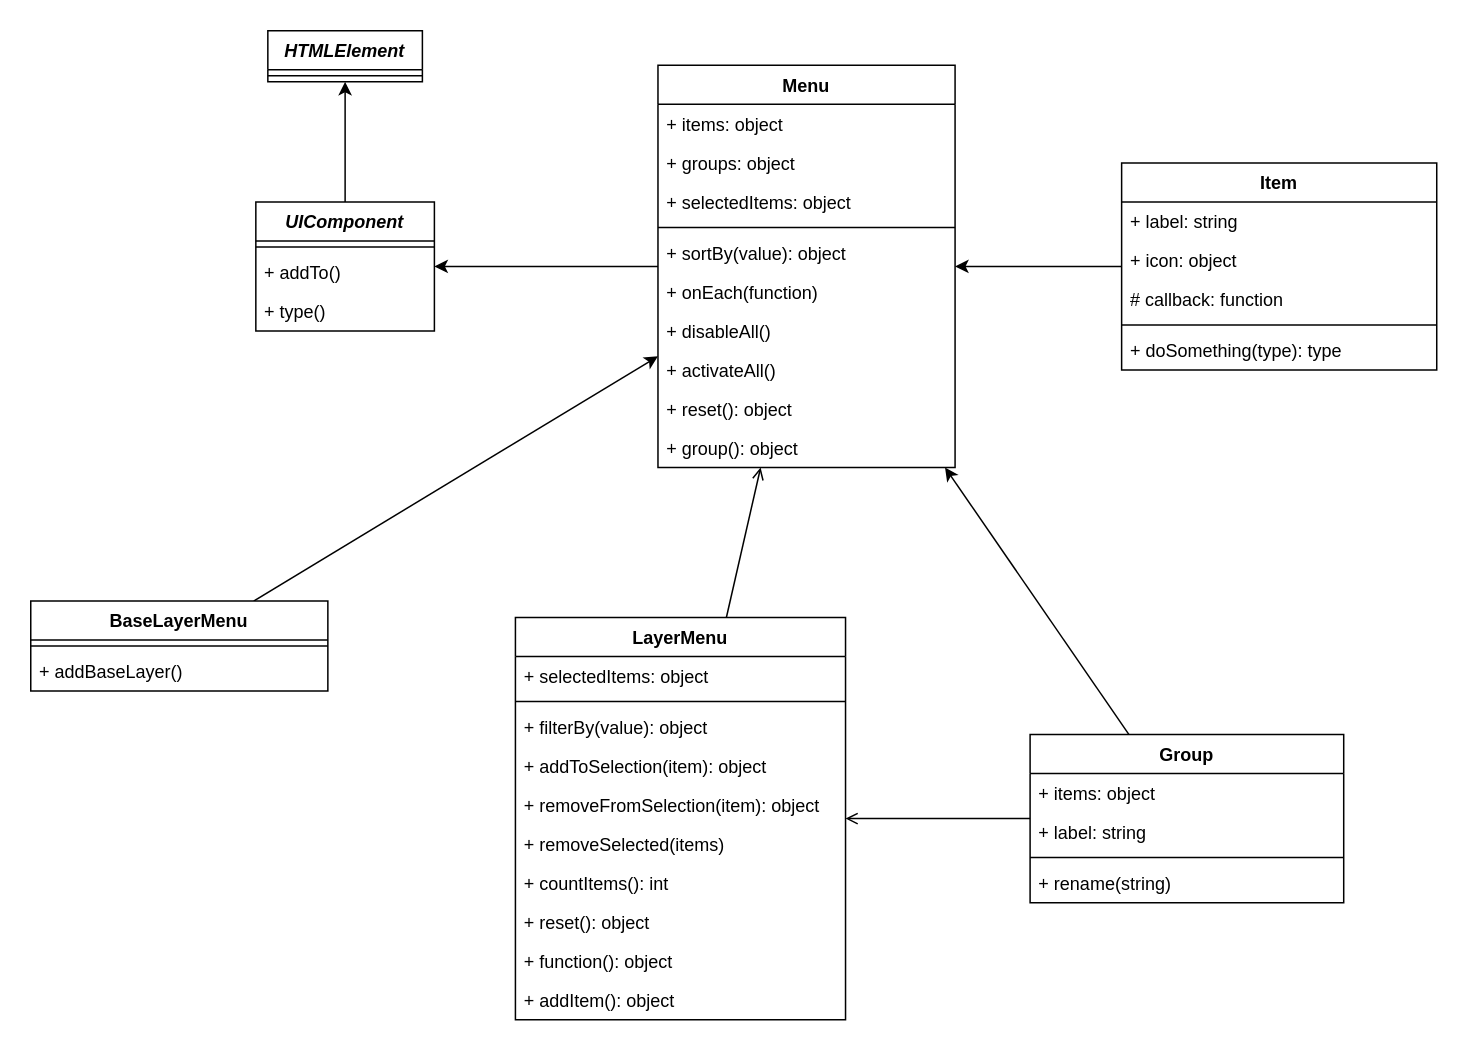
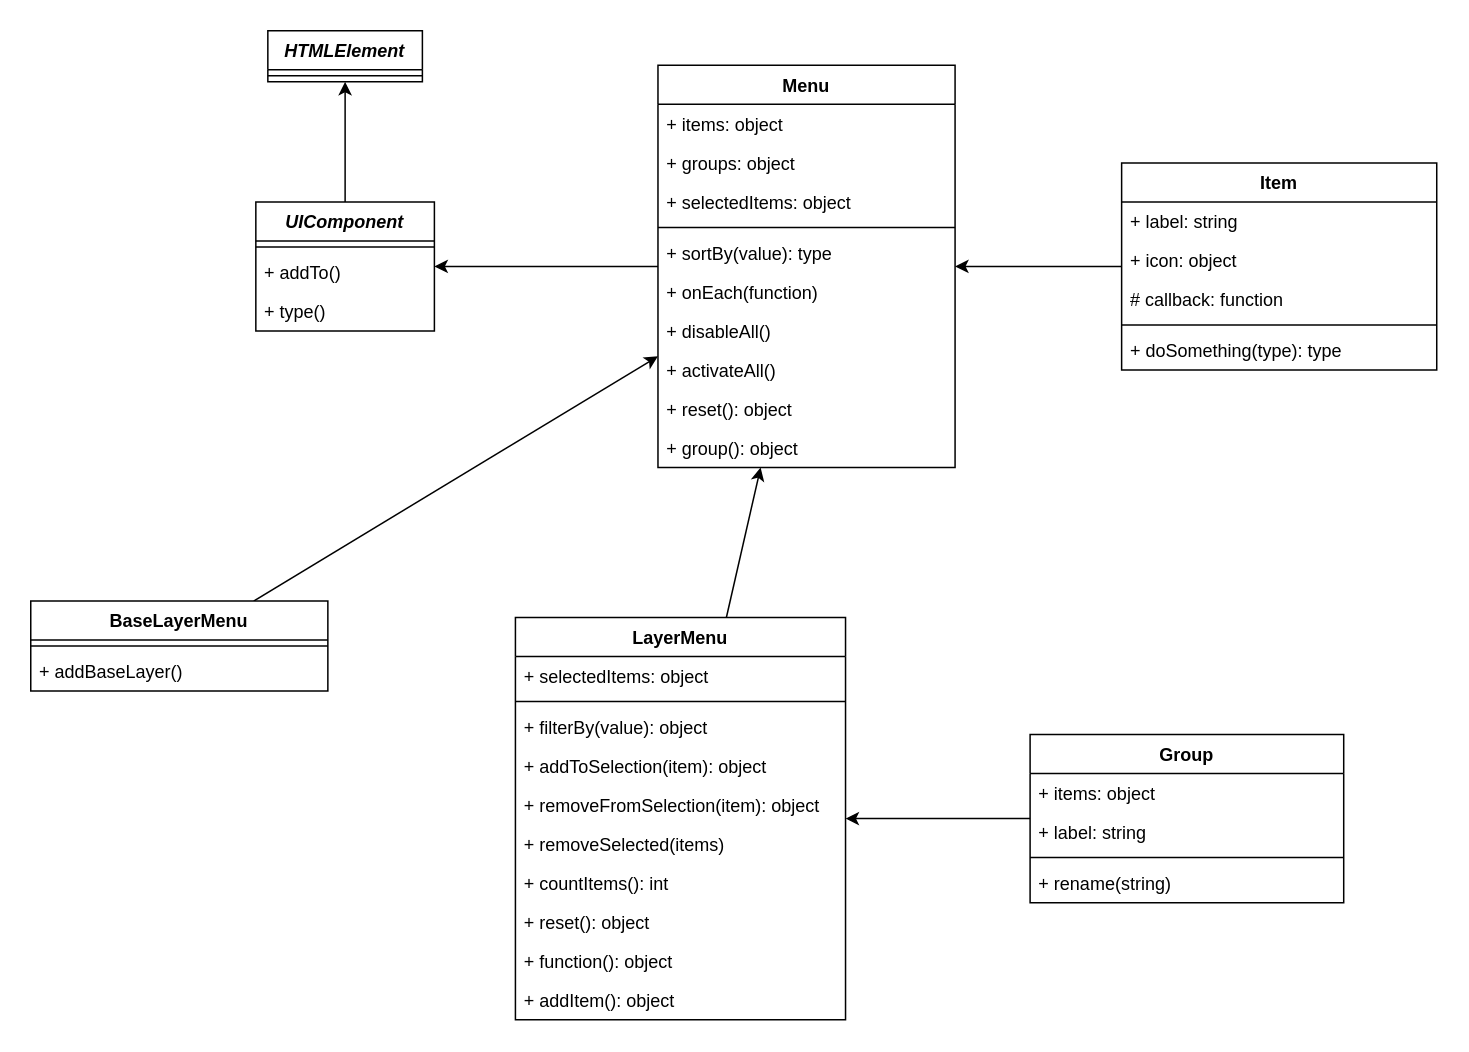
(773, 254) -> (762, 254)
(759, 475) -> (758, 479)
(1039, 605) -> none
(854, 818) -> (857, 818)
